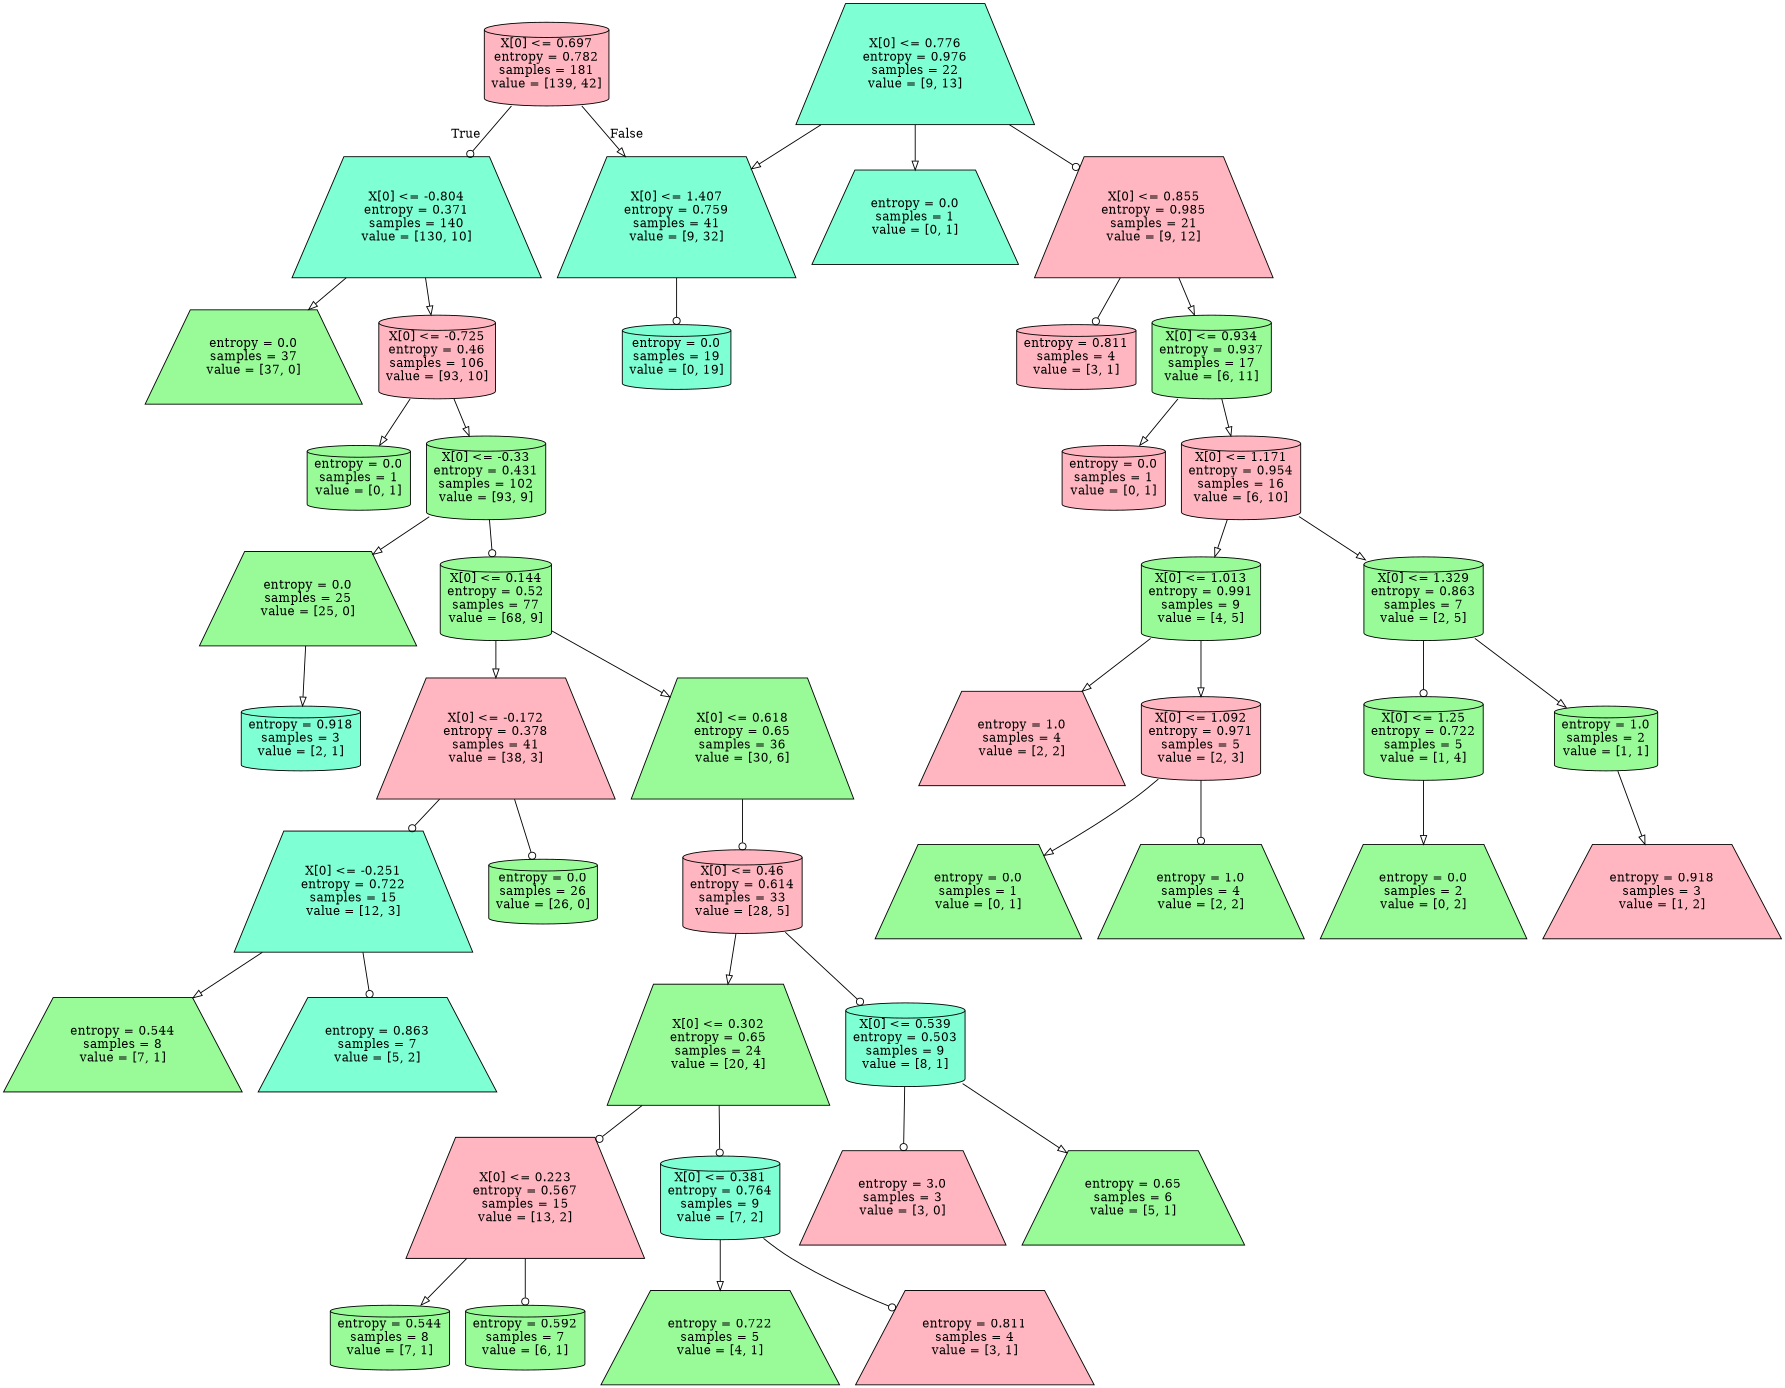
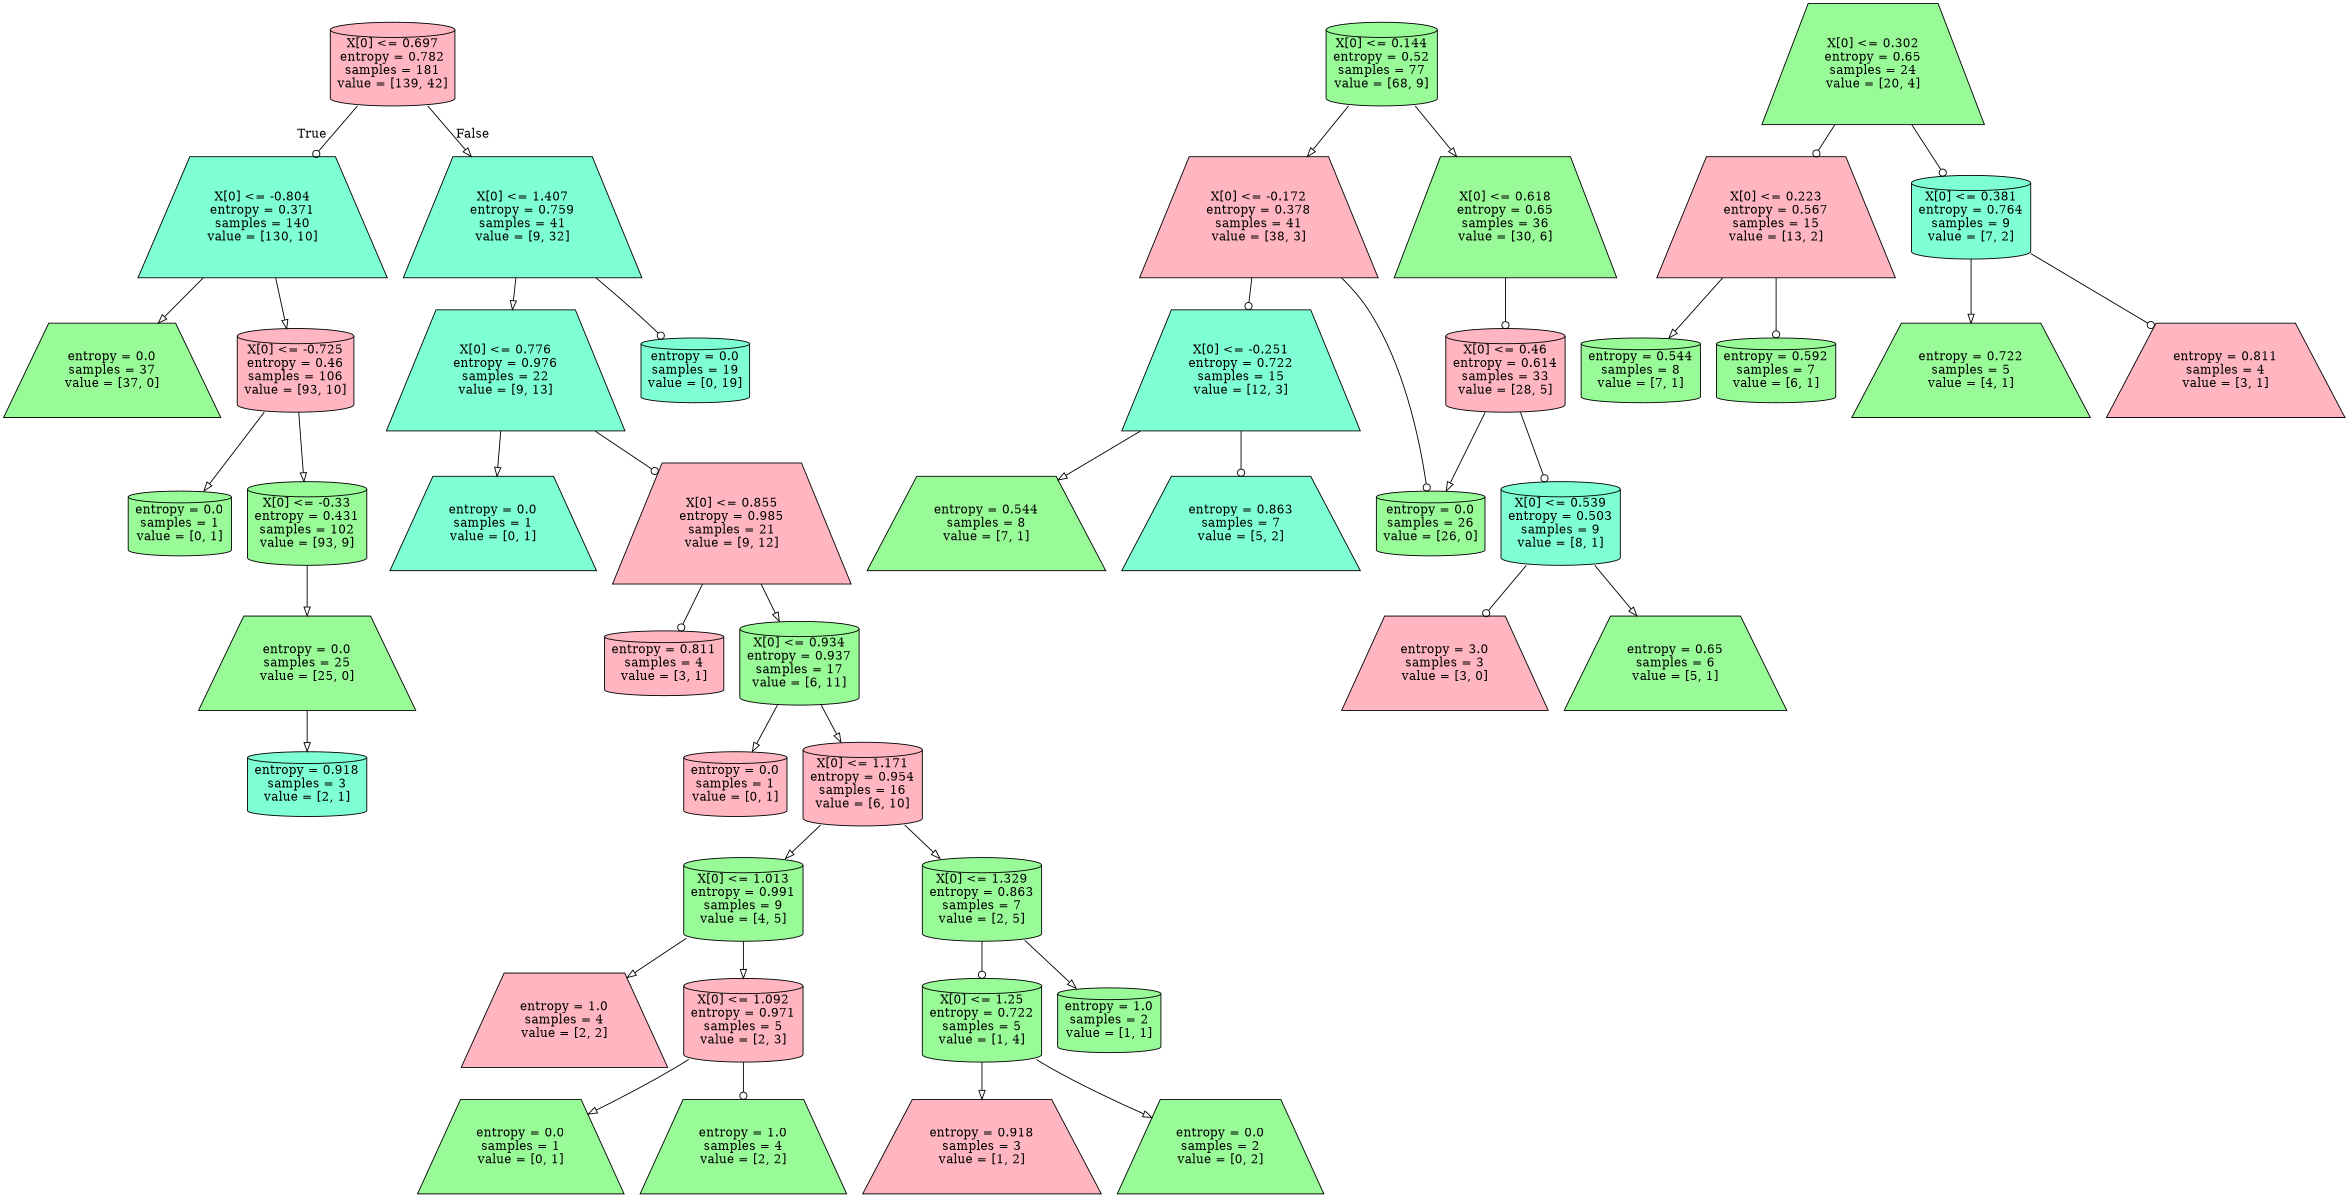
(790, 144) -> (515, 289)
(491, 535) -> none
(1630, 803) -> (982, 1076)
(733, 954) -> (1468, 448)
